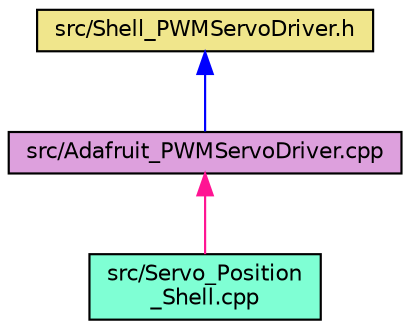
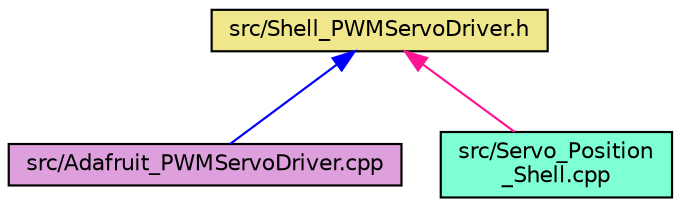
(205, 225) -> (469, 98)
